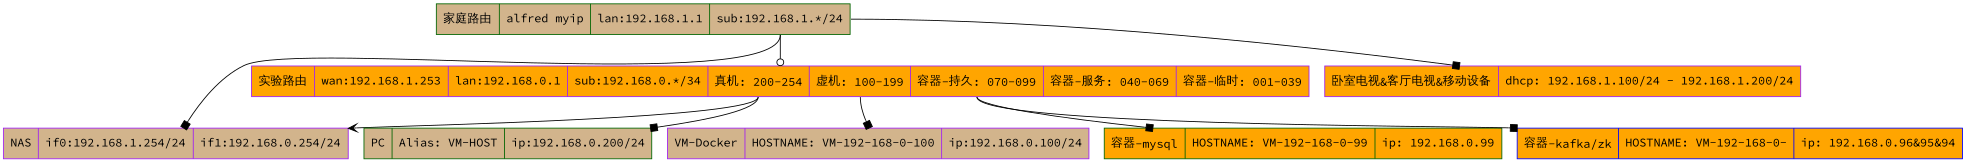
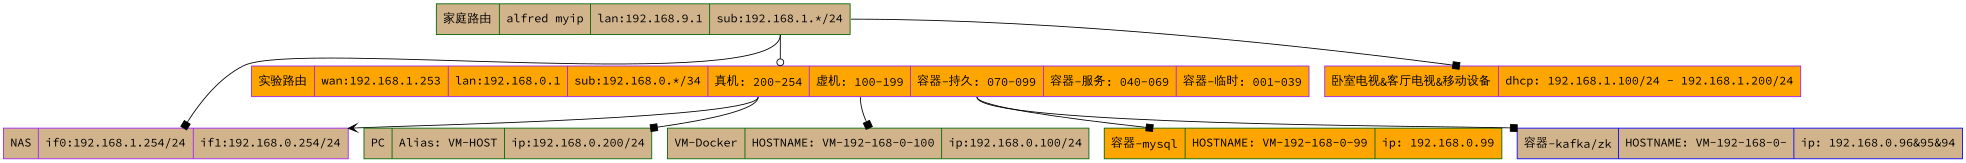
(650, 19) -> (650, 19)
(878, 143) -> (878, 143)
(1740, 143) -> (1740, 143)
